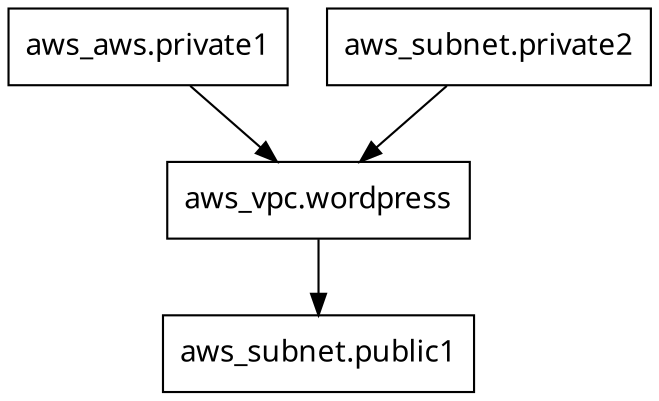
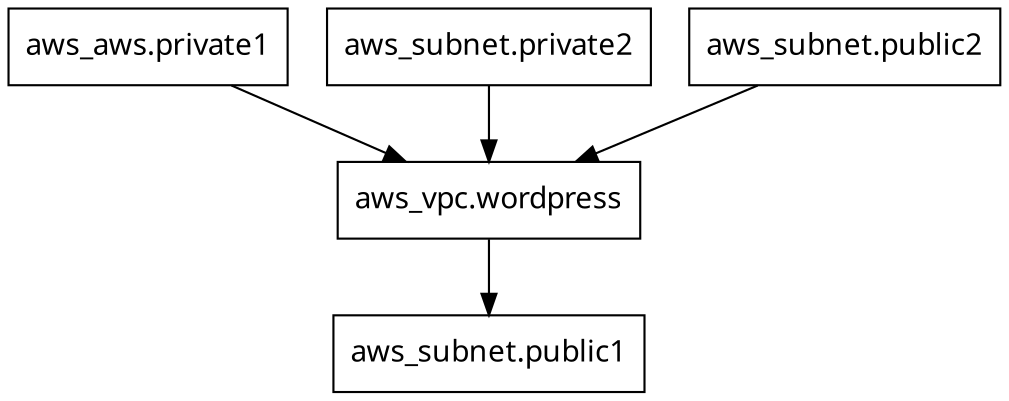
none -> (845, 47)
